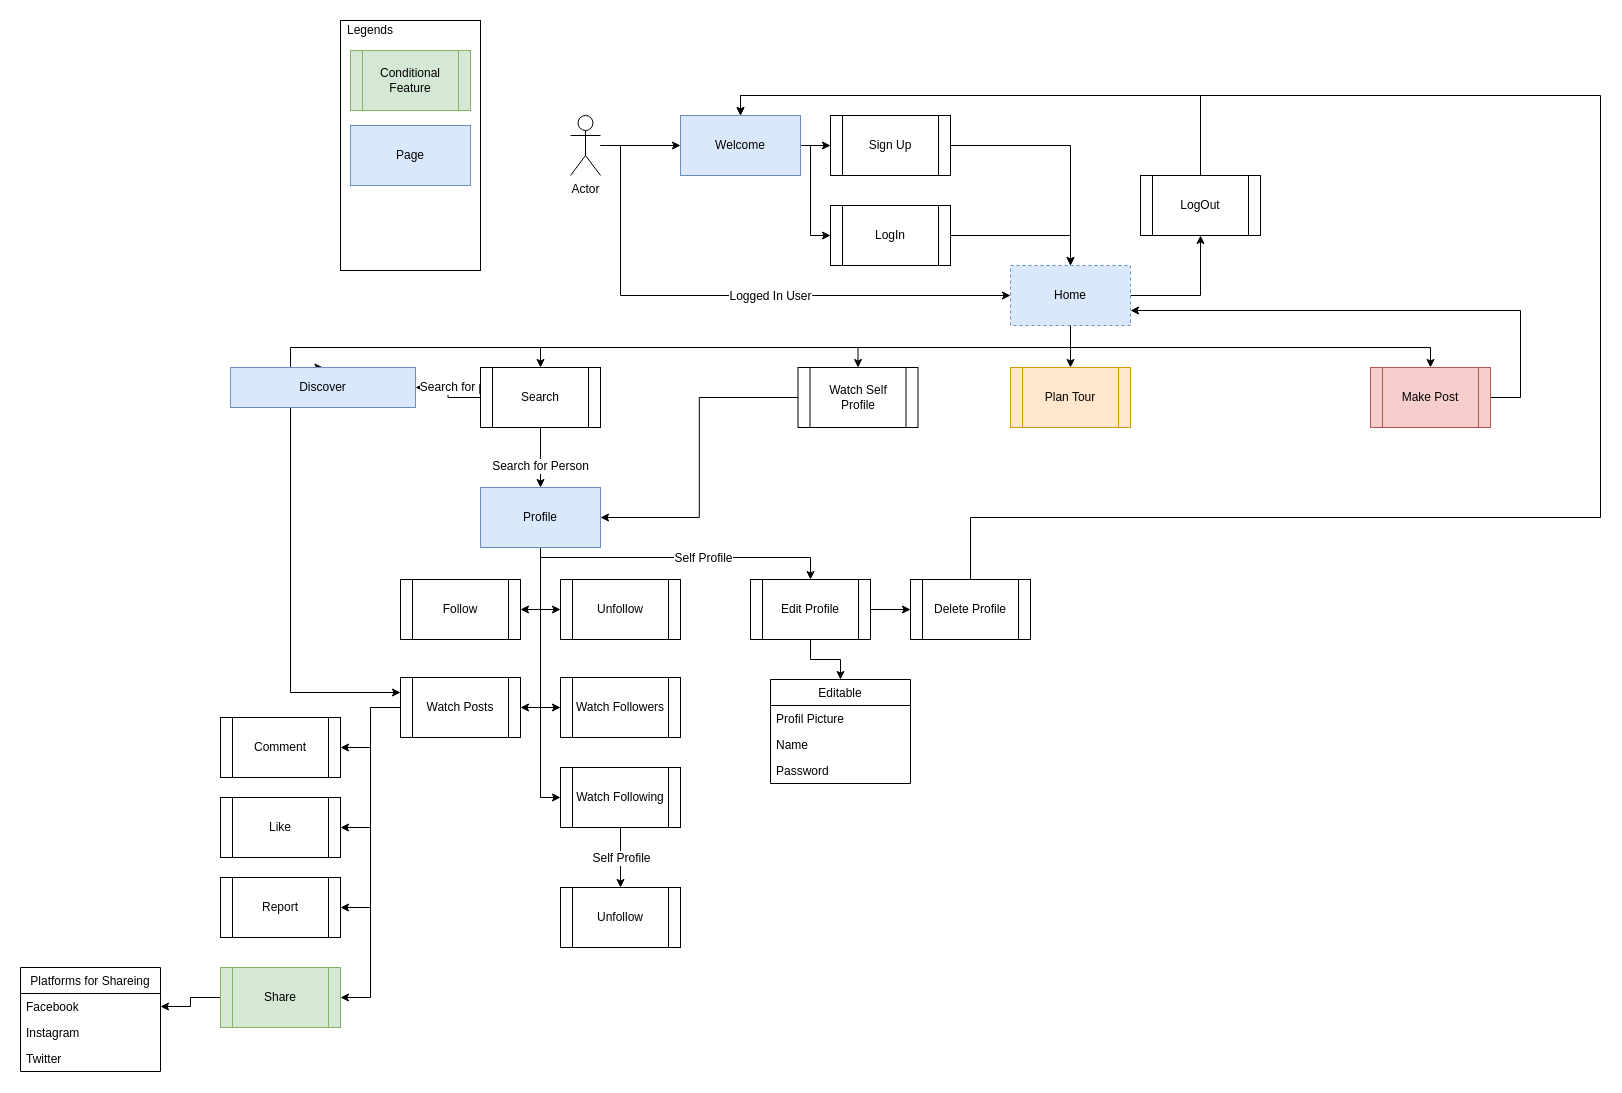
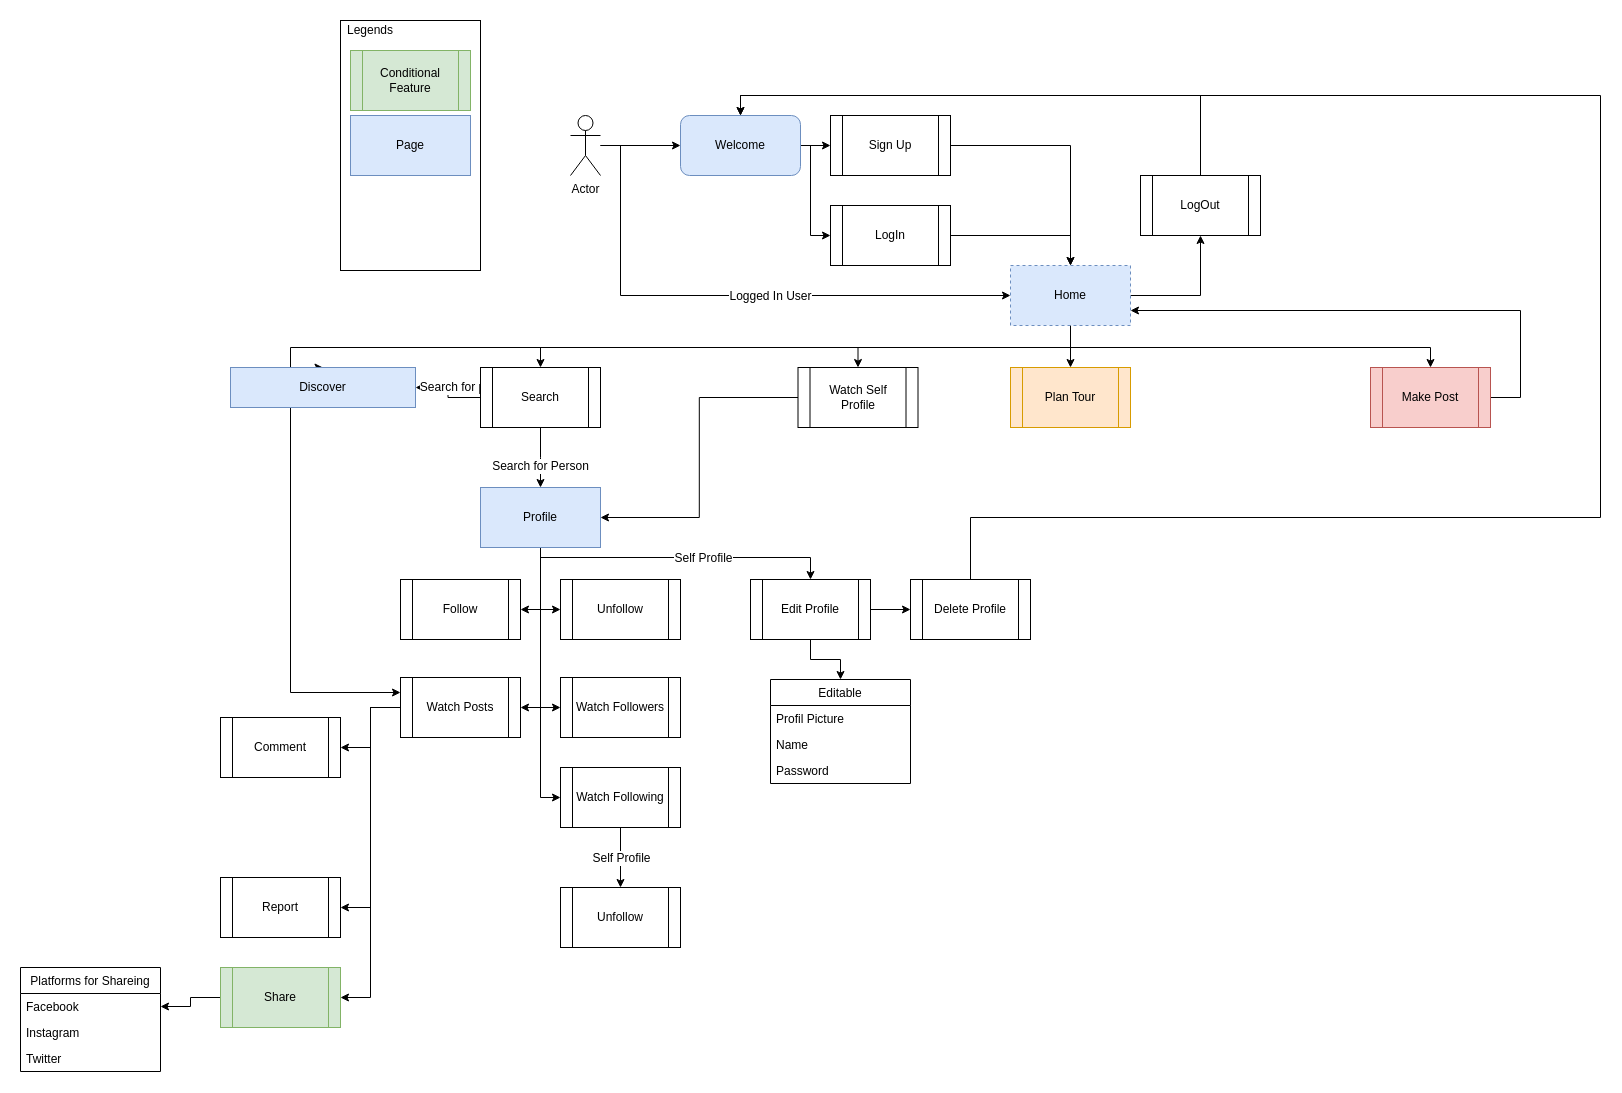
(741, 146) -> (741, 146)
(411, 156) -> (411, 146)
(281, 828) -> none
(358, 828) -> none
